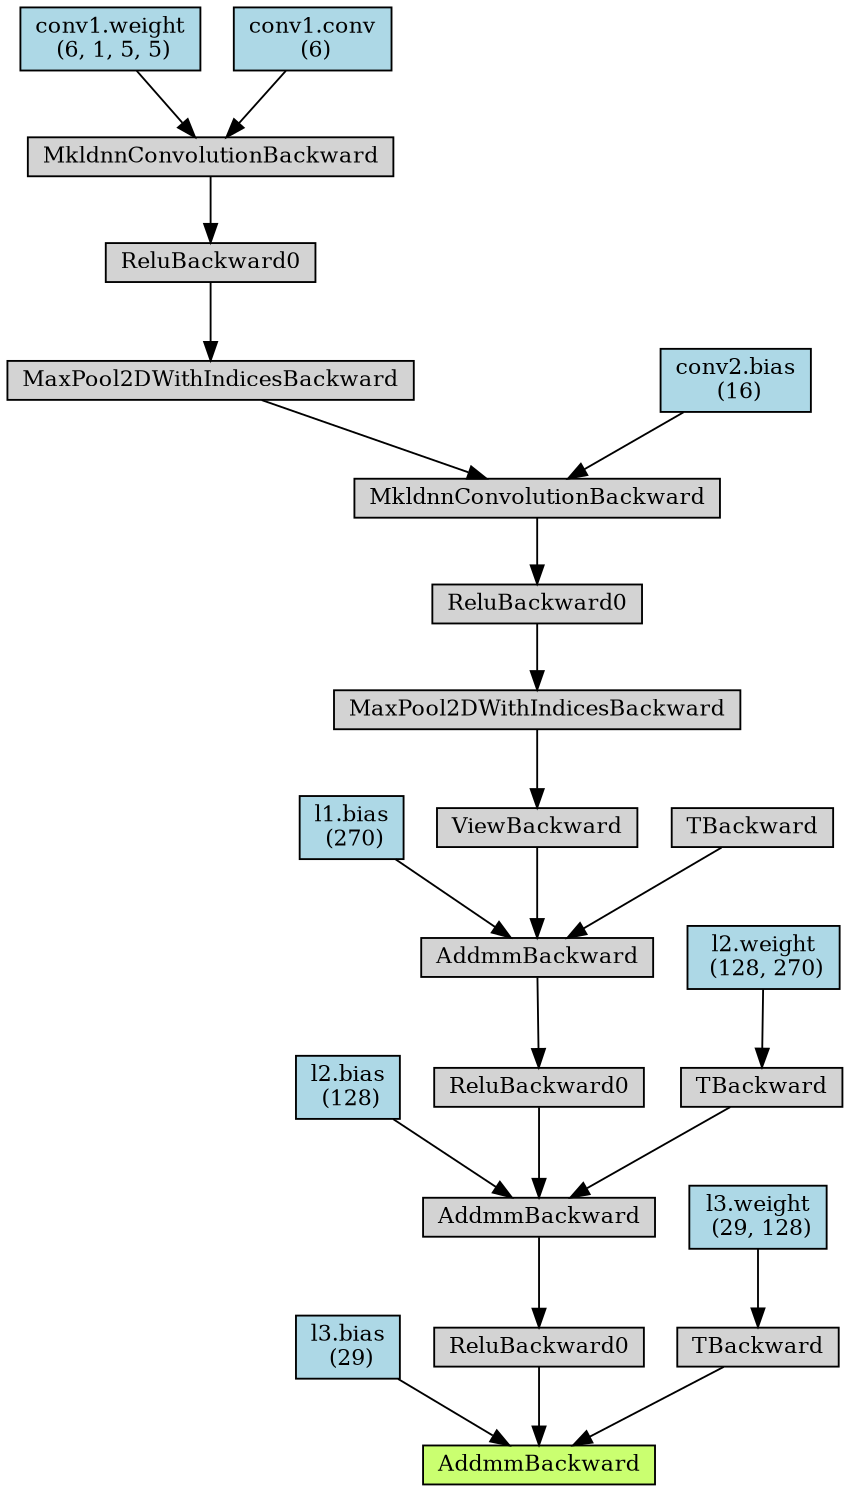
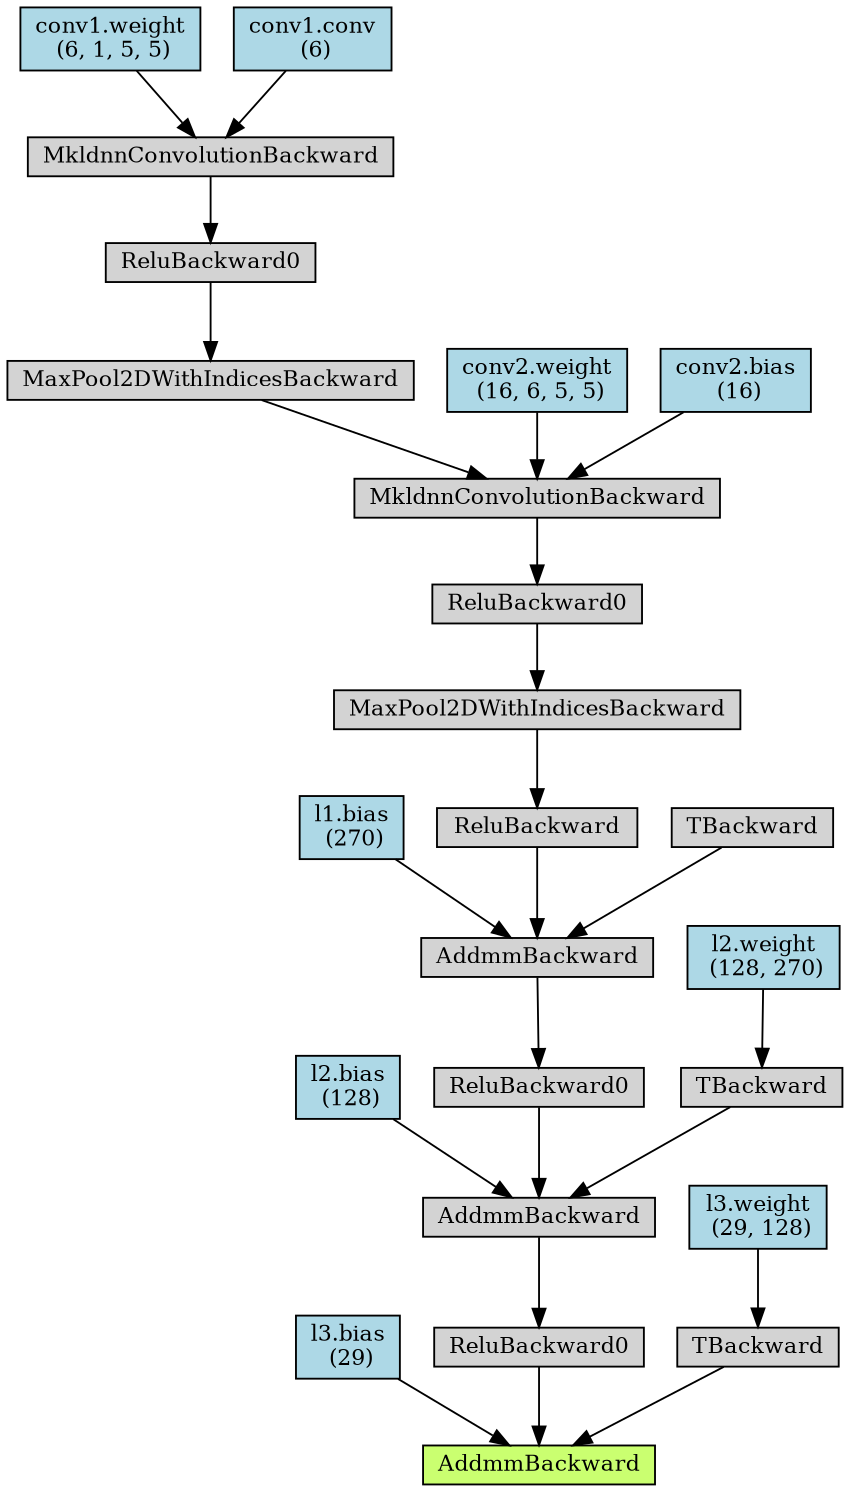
none -> (537, 380)
(537, 828) -> (537, 828)
